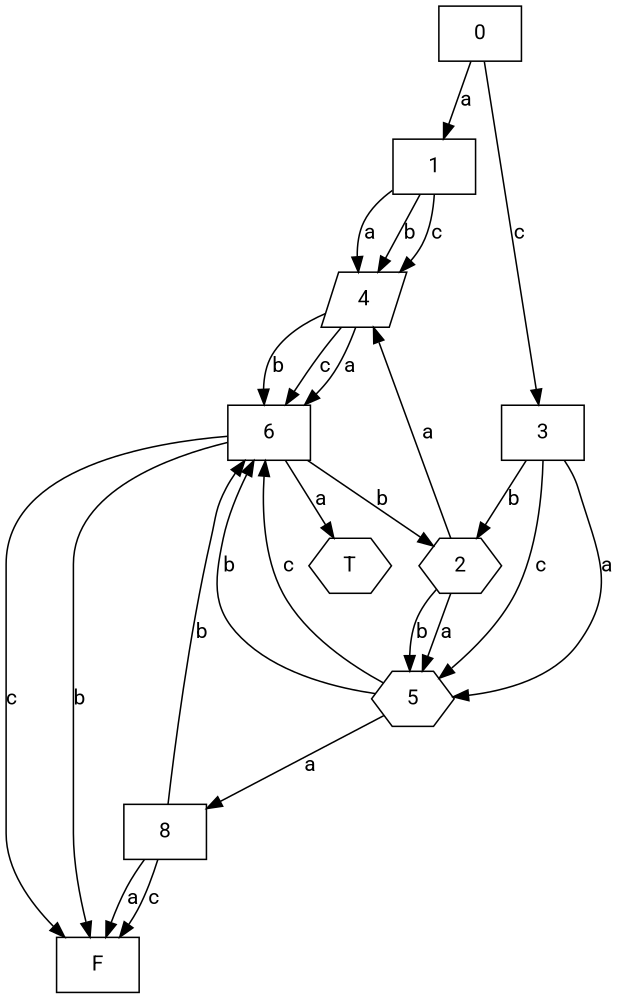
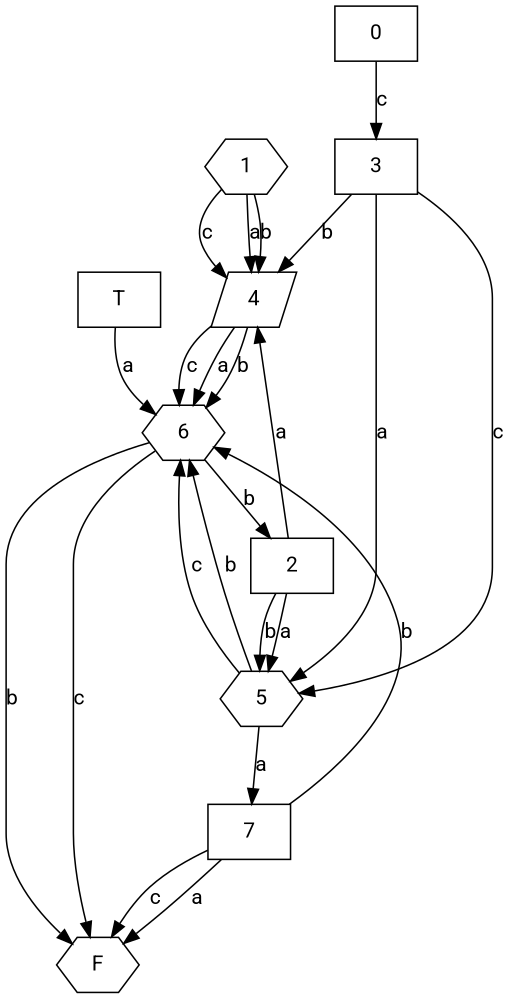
(460, 93) -> none
(434, 167) -> (246, 167)
(269, 433) -> (184, 433)
(306, 493) -> (119, 370)
(506, 493) -> (320, 228)
(350, 566) -> (119, 300)
(460, 566) -> (292, 566)
(165, 832) -> (249, 832)
(98, 965) -> (98, 965)
